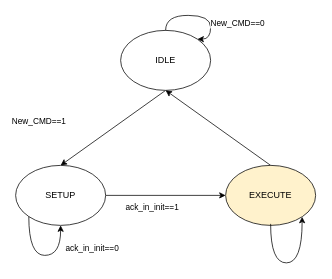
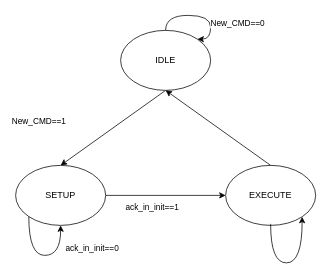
(270, 195) -> (270, 195)
